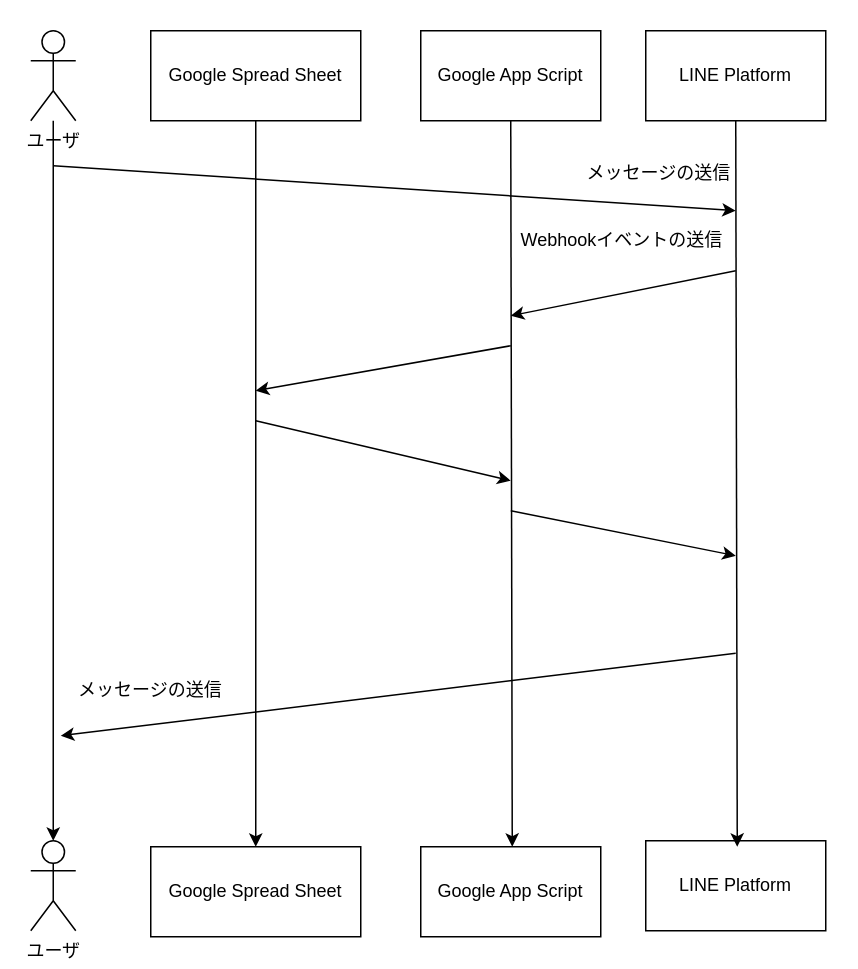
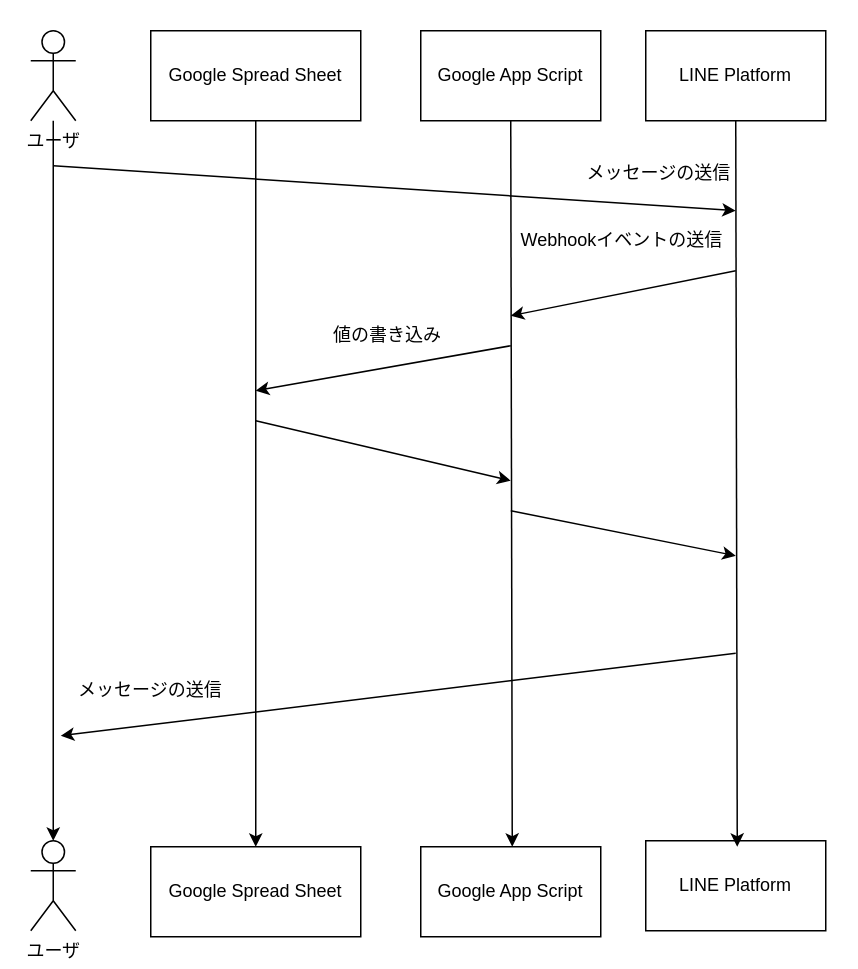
none -> (398, 335)
